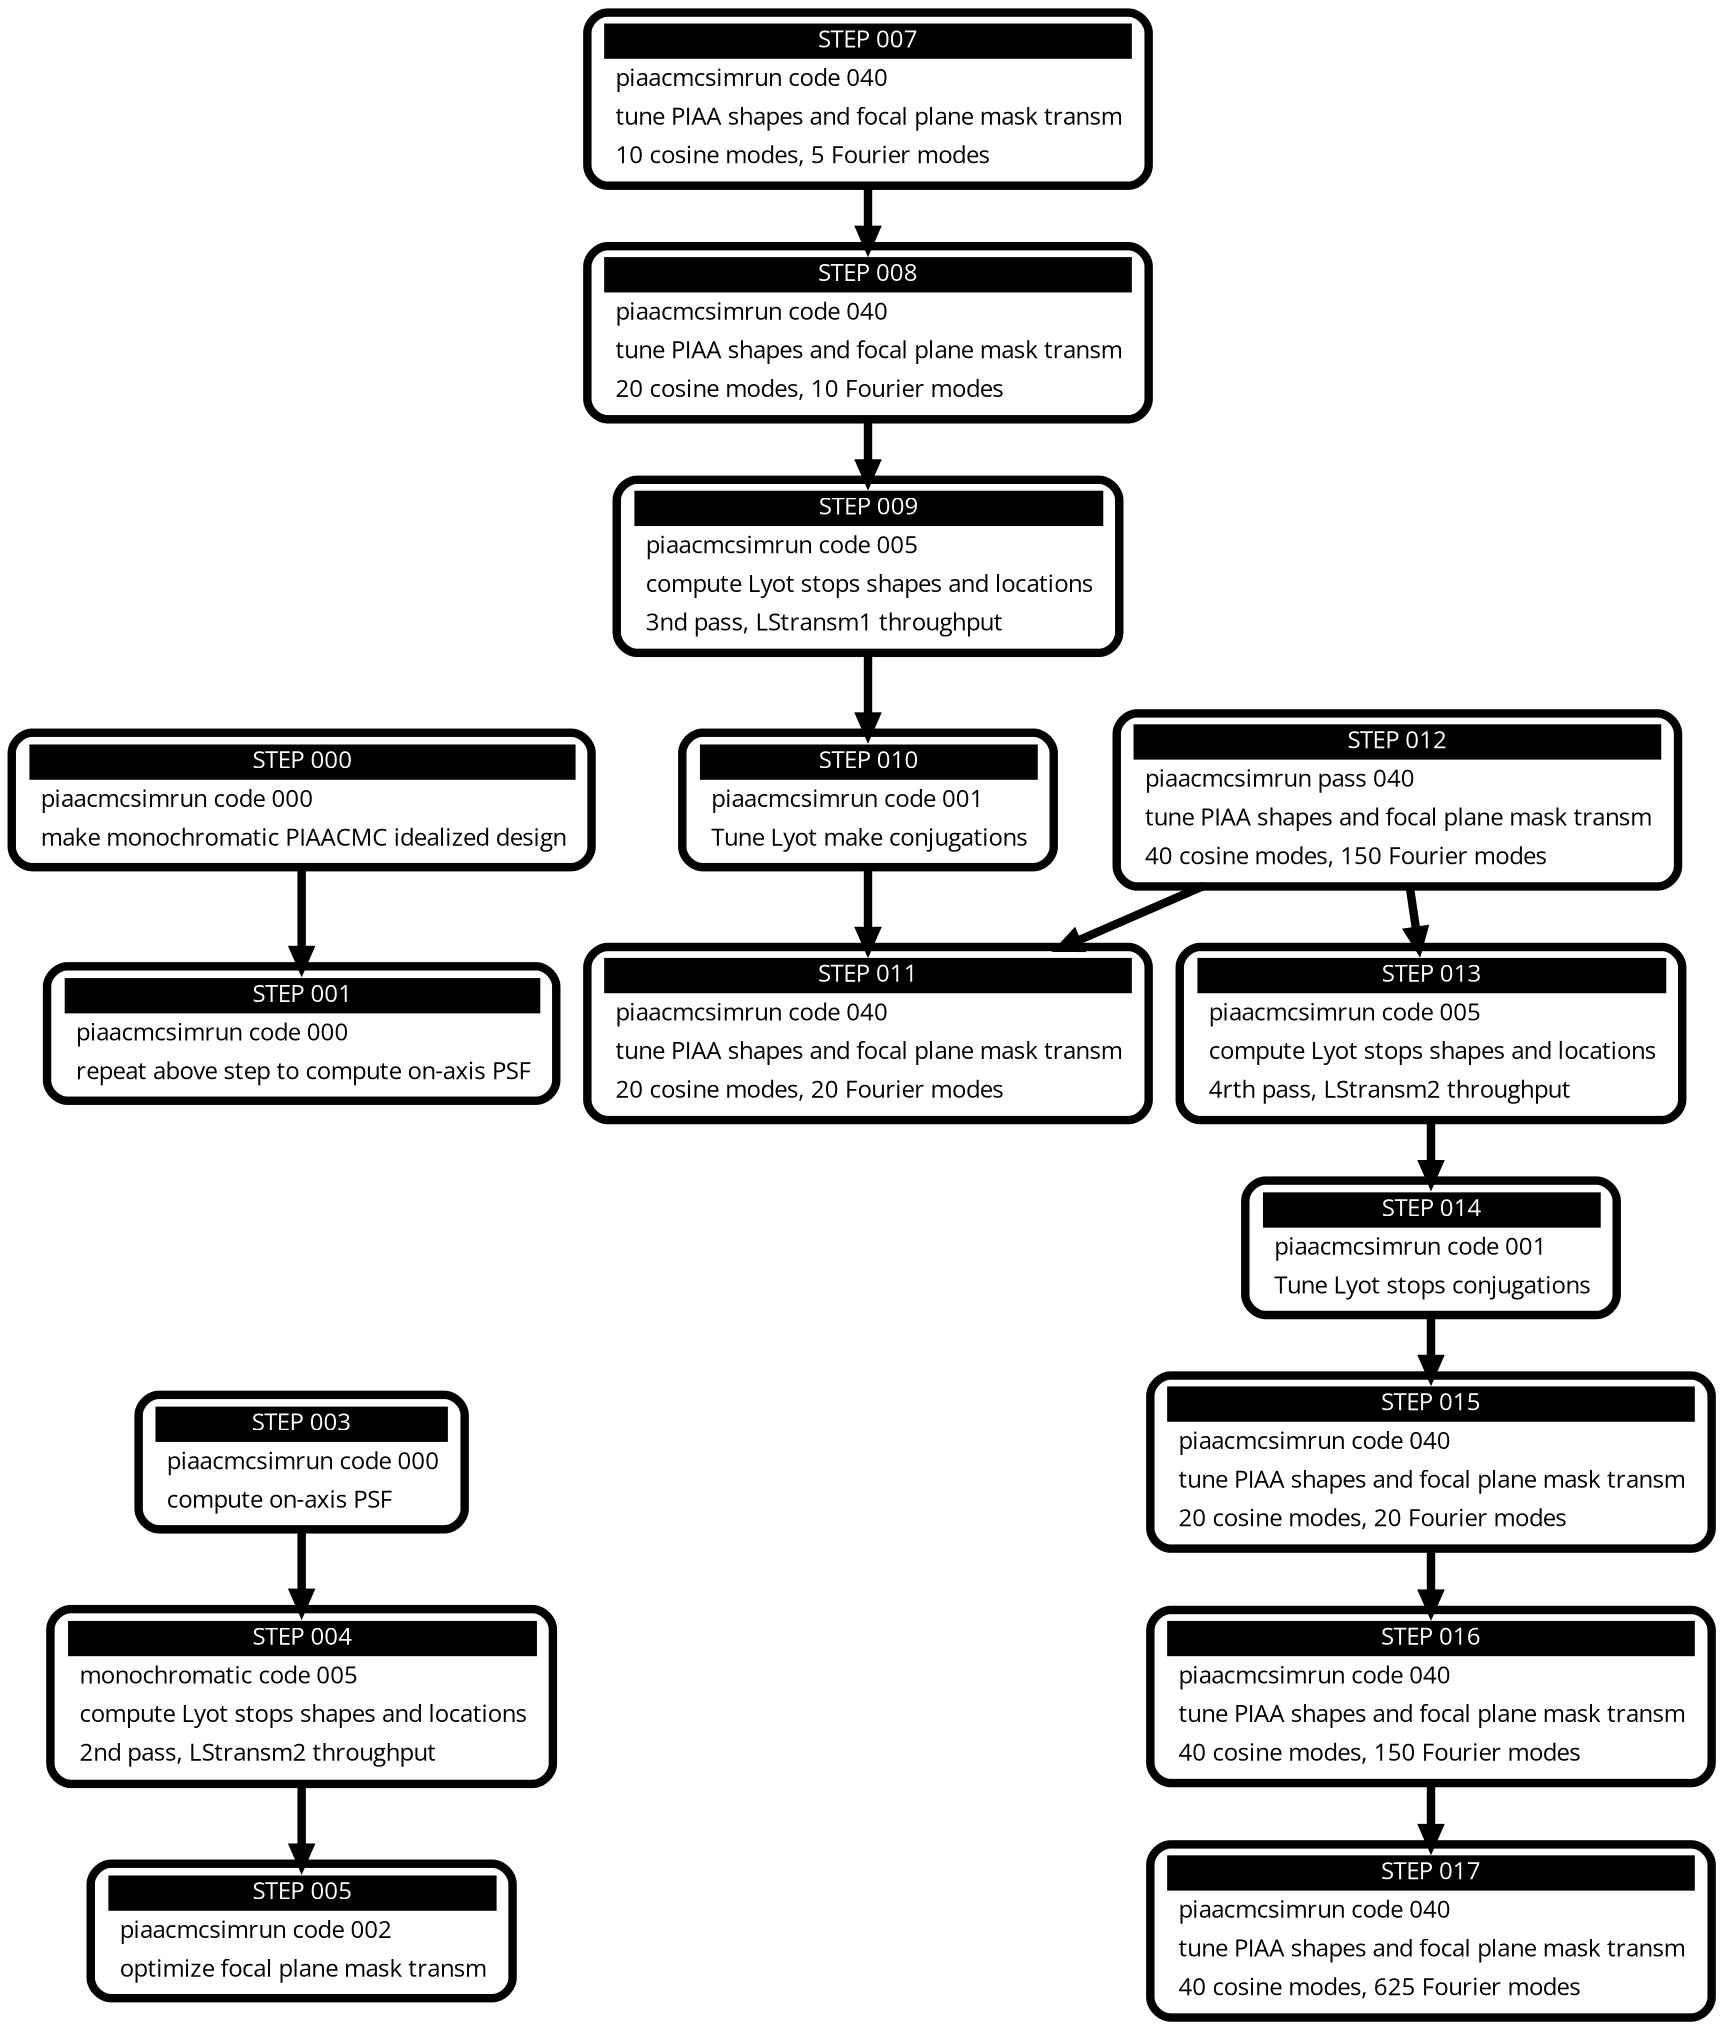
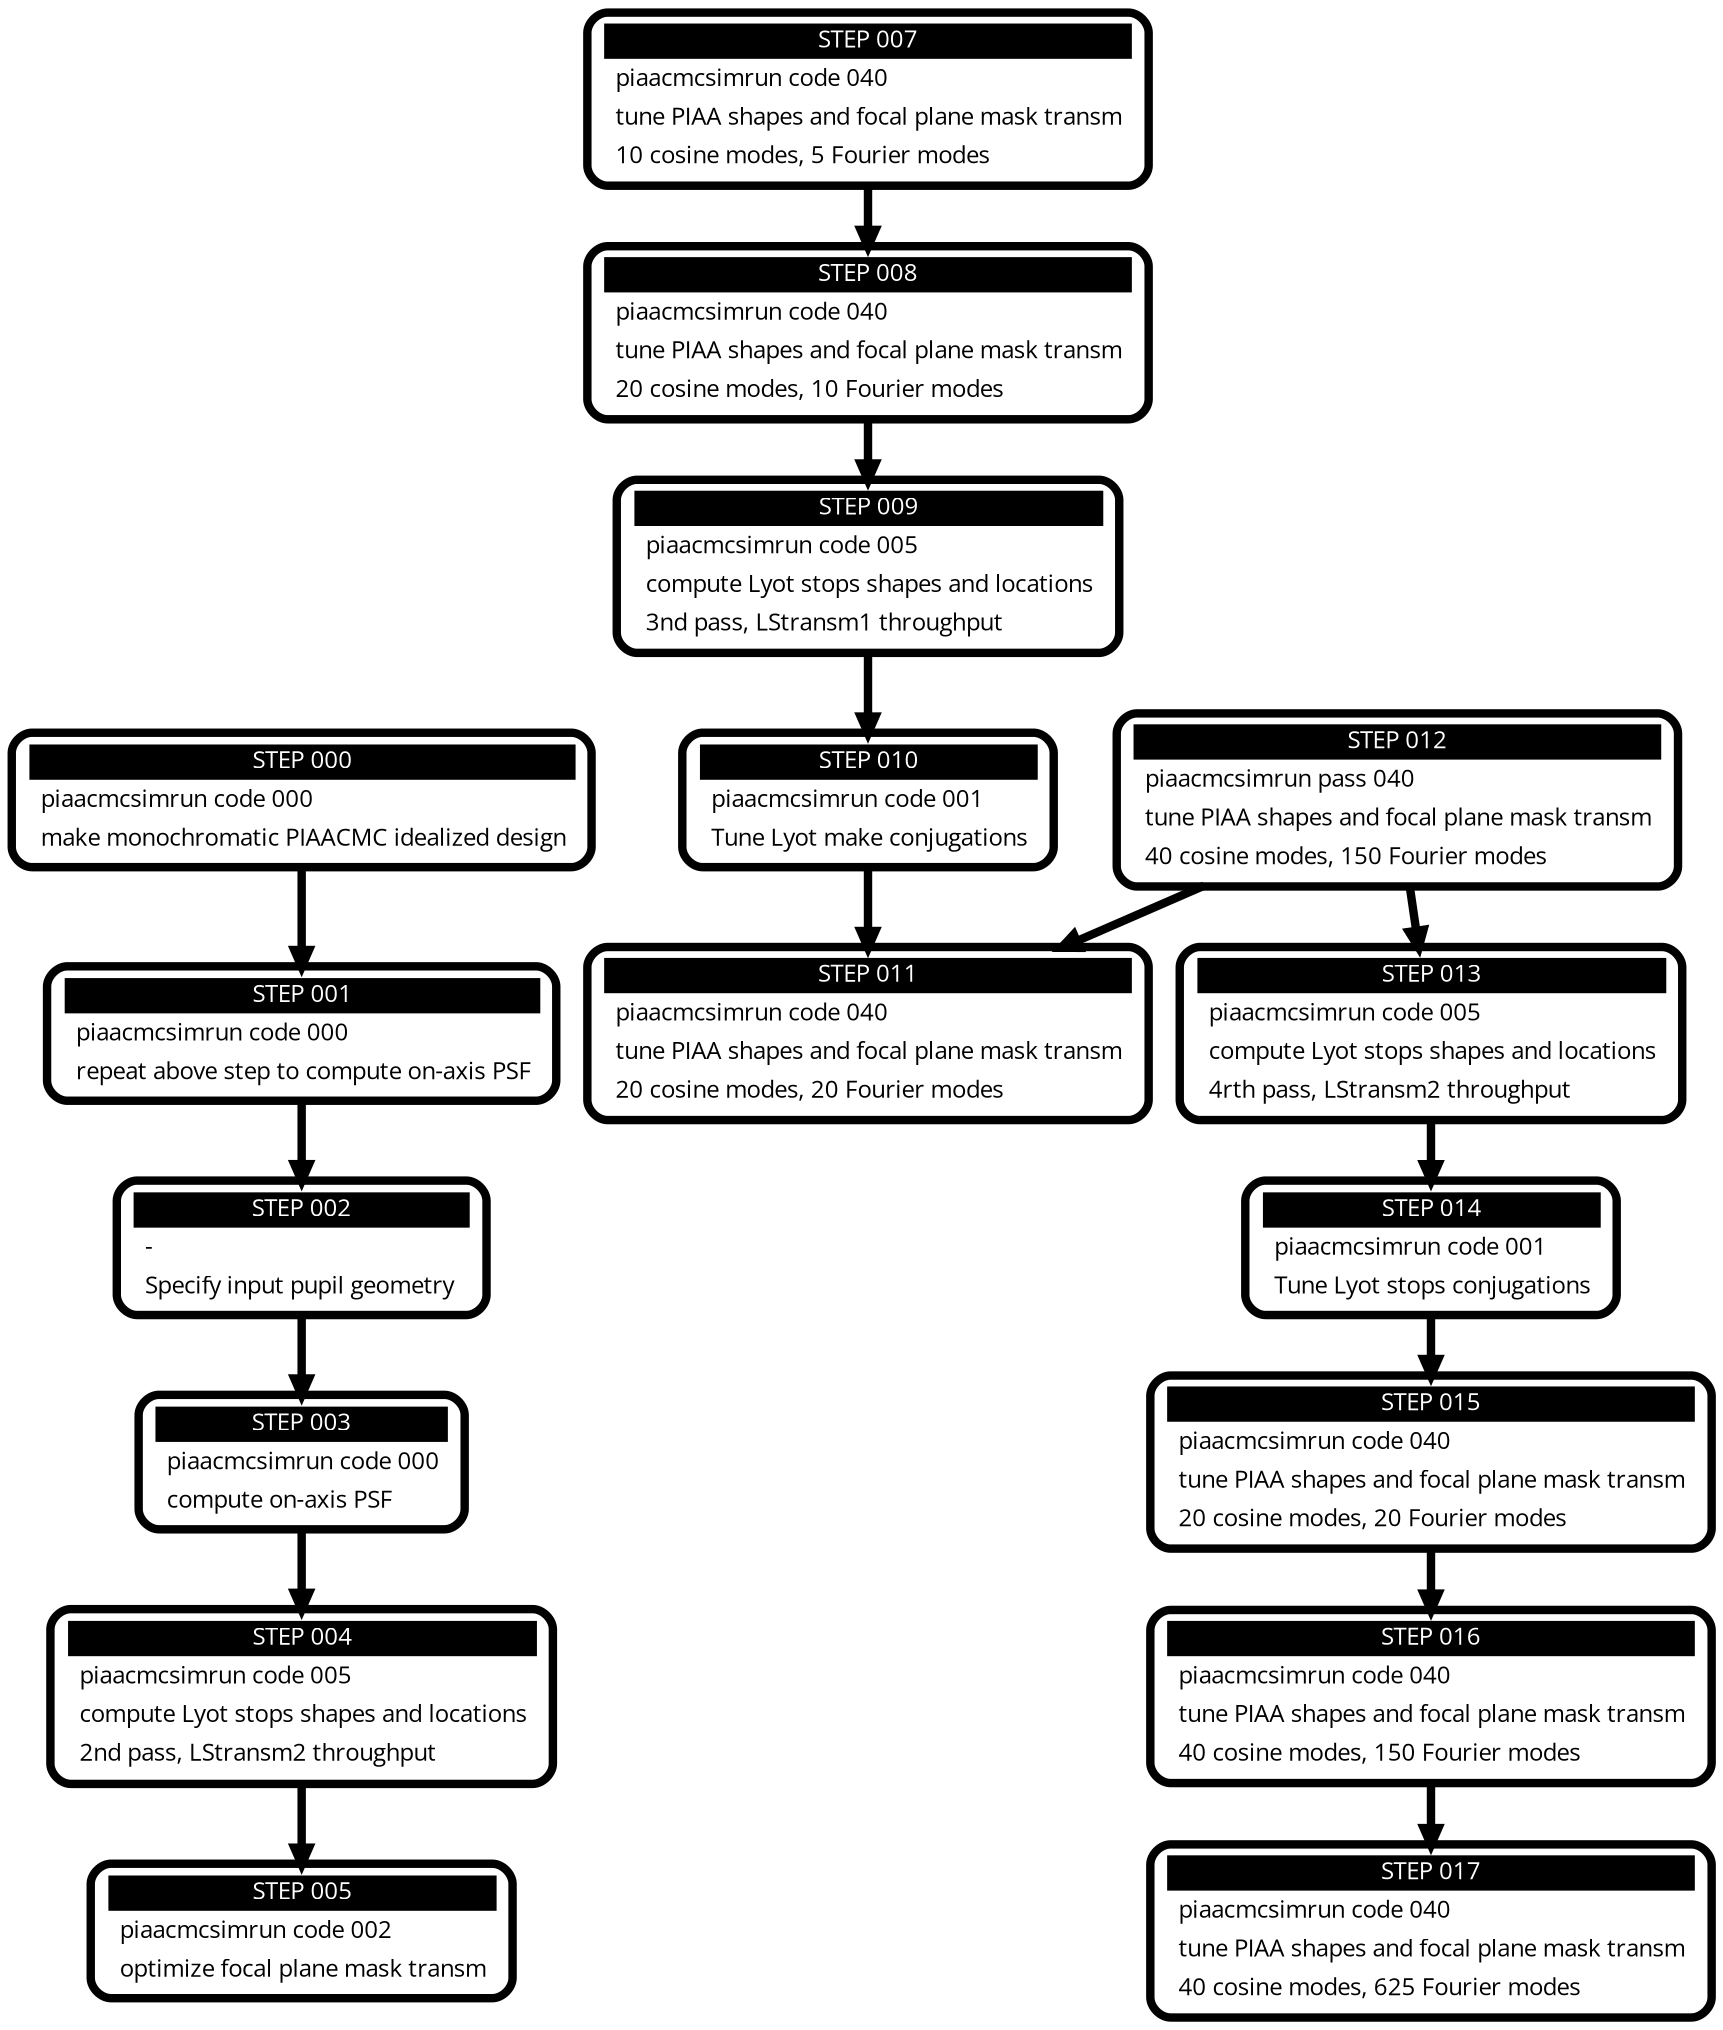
none -> (302, 1248)
(216, 1676) -> (213, 1676)
